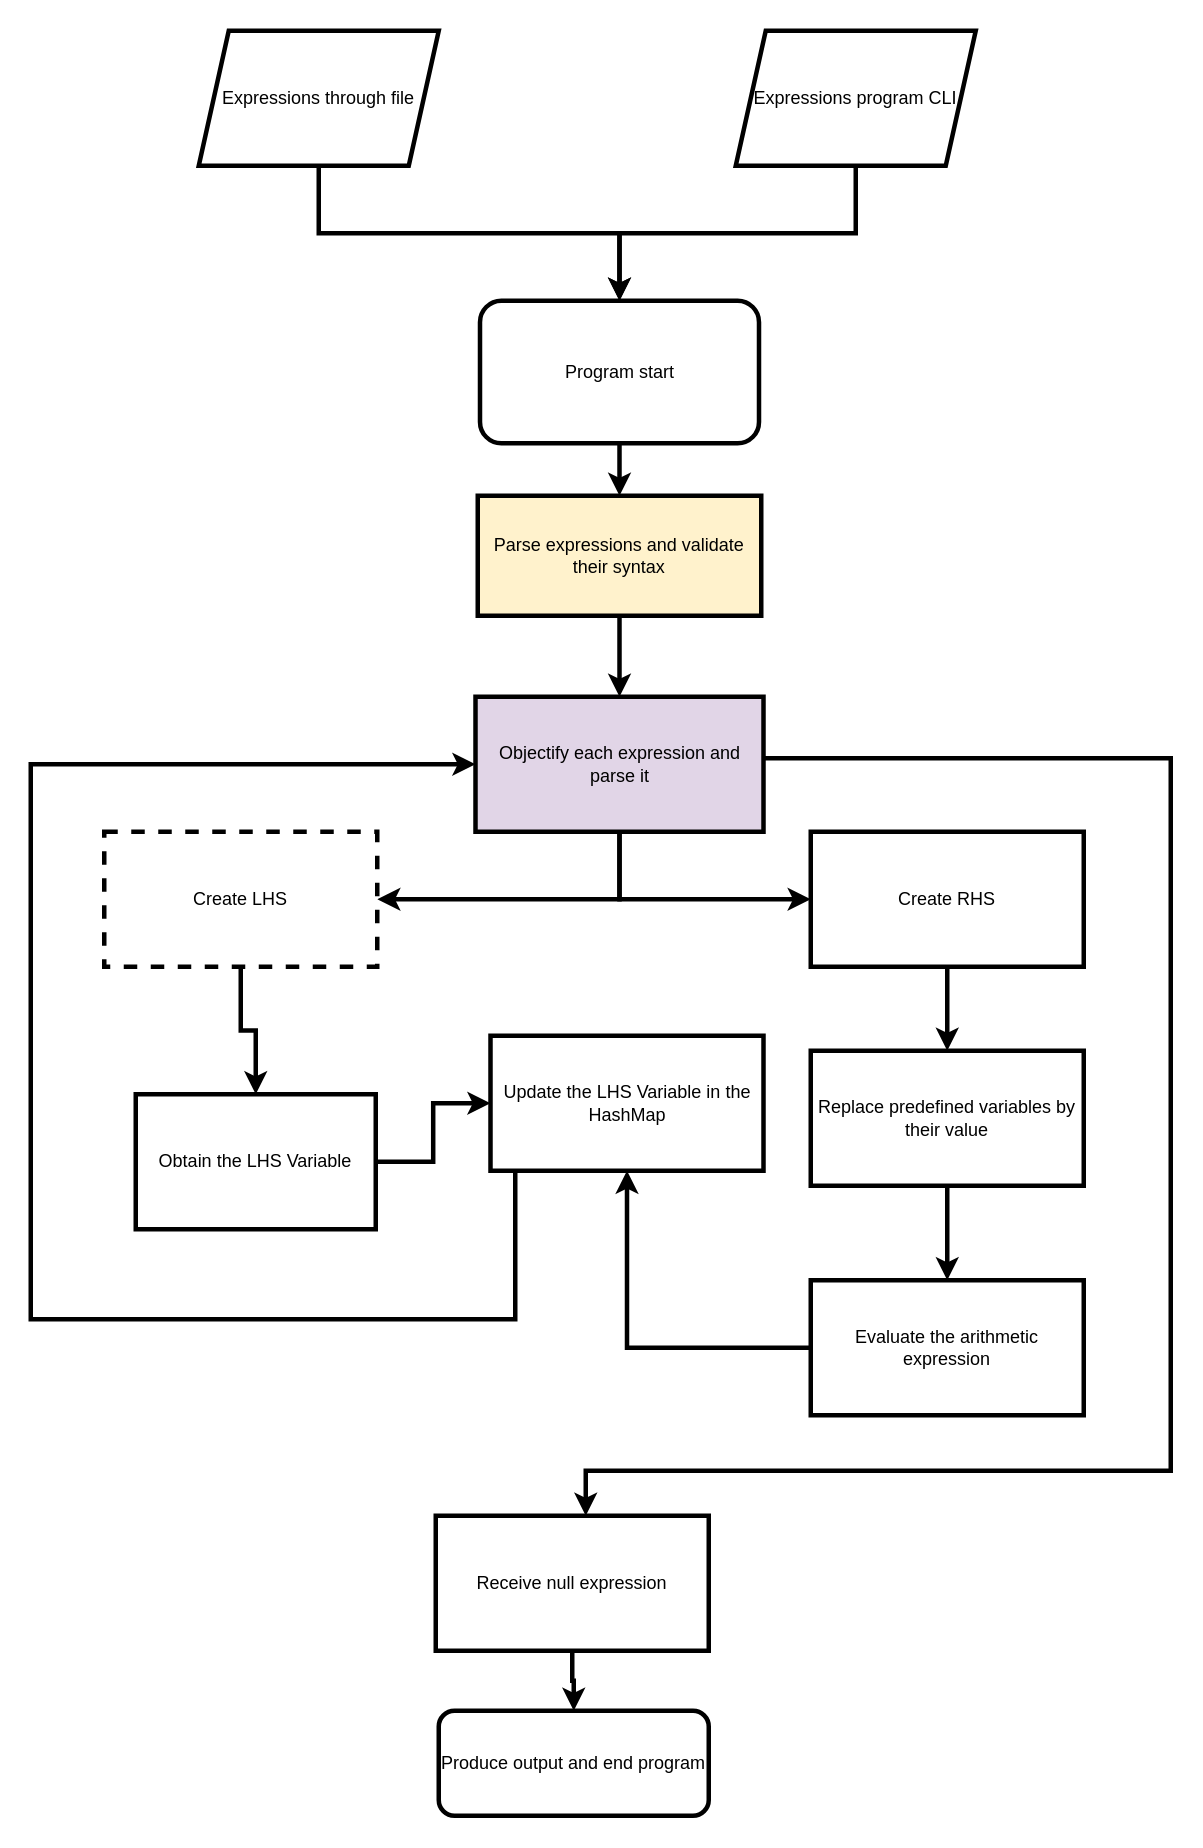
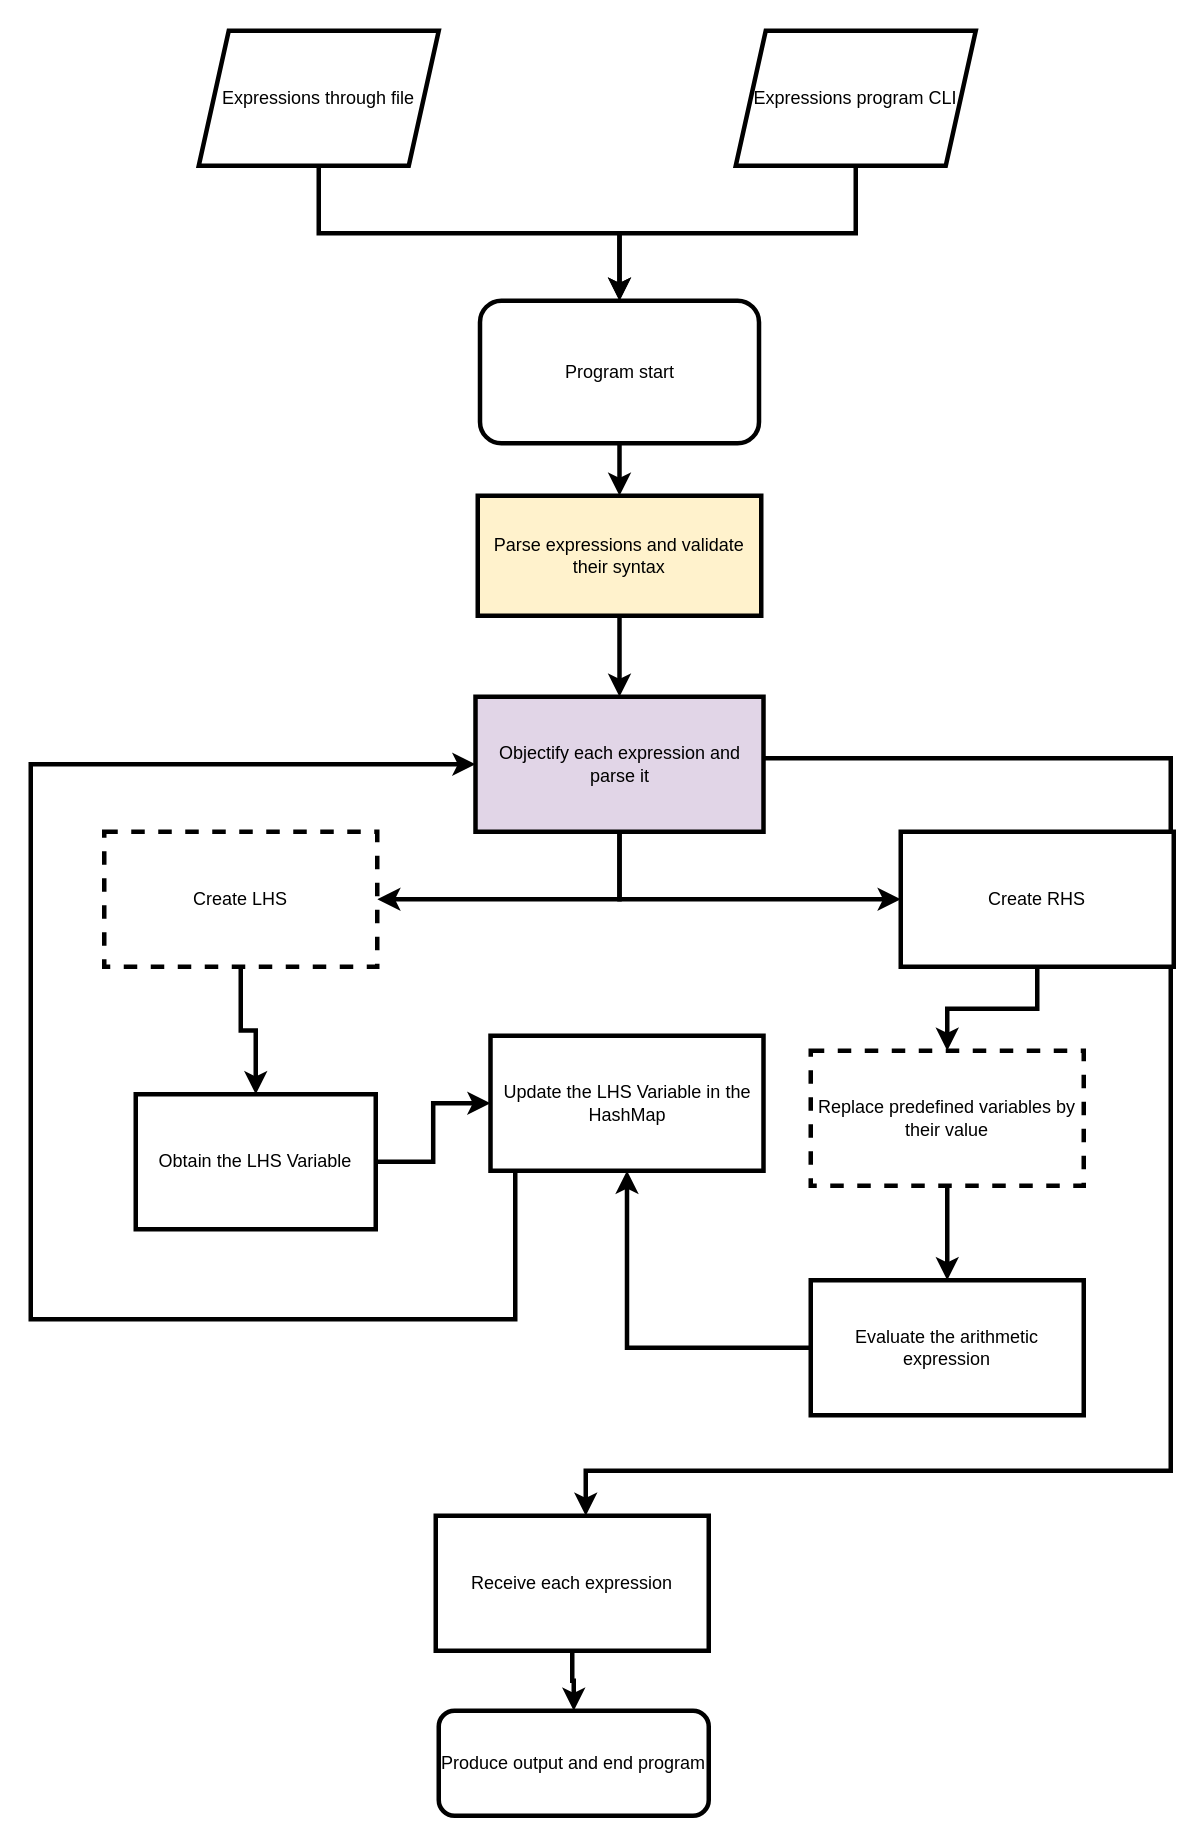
(947, 899) -> (1037, 899)
(947, 1118) -> (947, 1118)
(572, 1583) -> (572, 1583)
